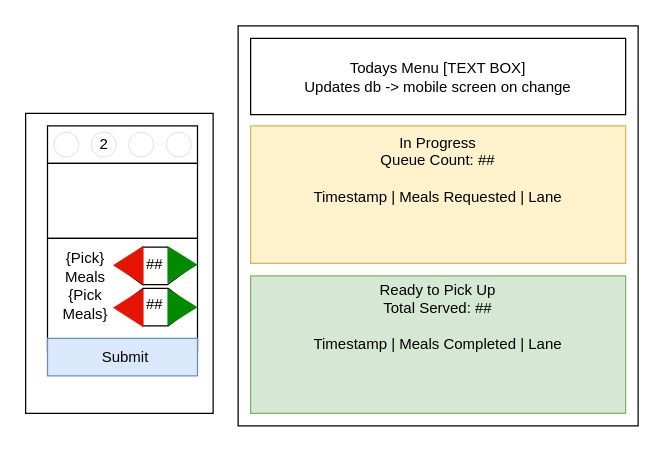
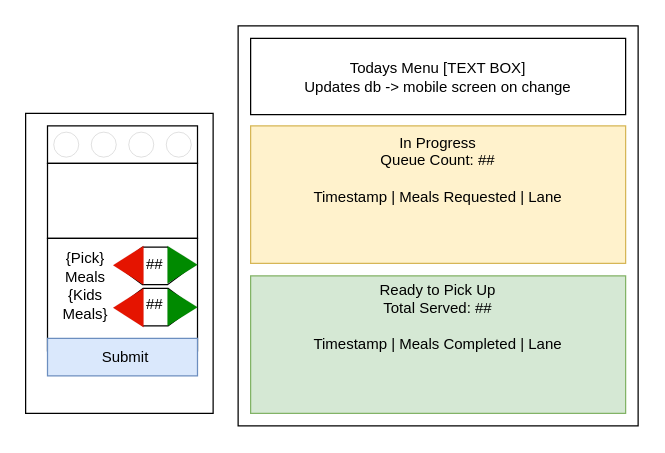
(104, 144) -> none
(86, 304) -> (86, 304)
